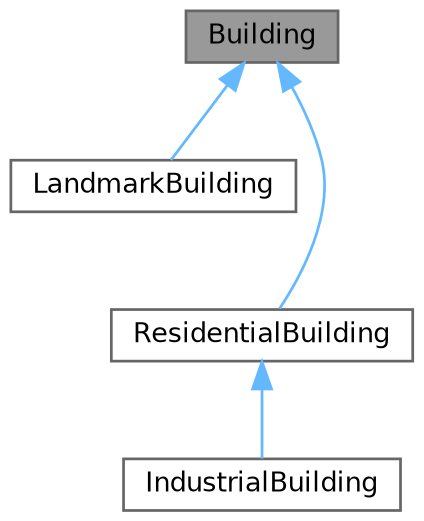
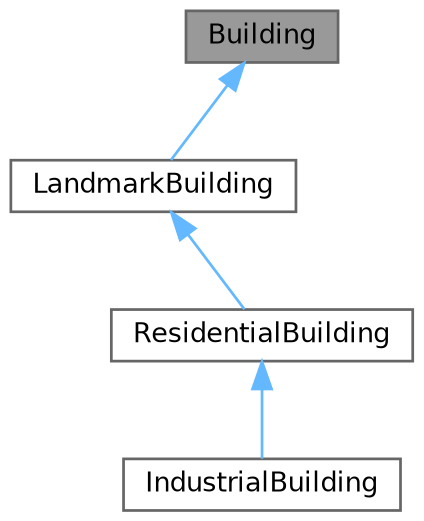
(324, 199) -> (216, 272)
